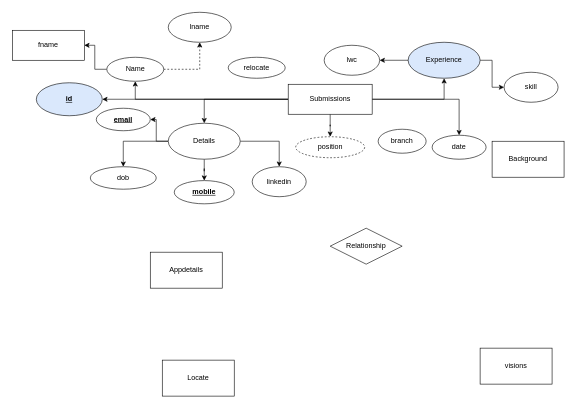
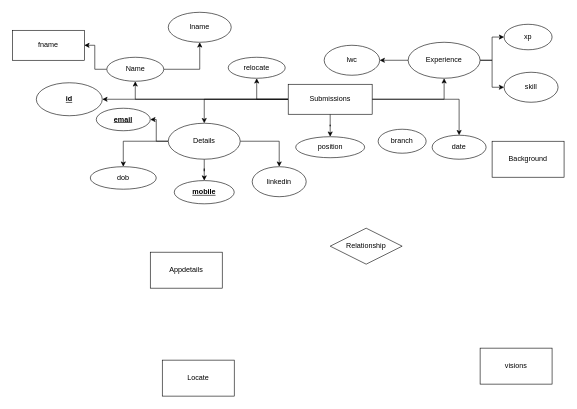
none -> (494, 37)
none -> (528, 37)
(444, 60) -> (444, 60)
(193, 69) -> (193, 69)
none -> (257, 83)
(69, 99) -> (69, 99)
(330, 147) -> (330, 147)
